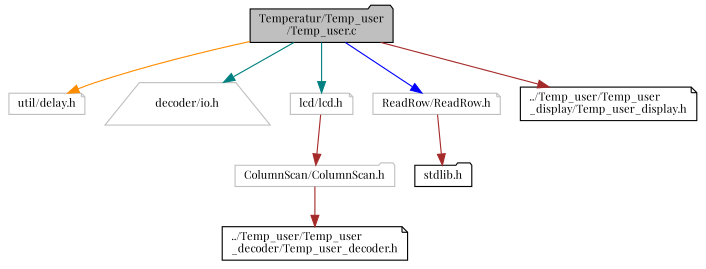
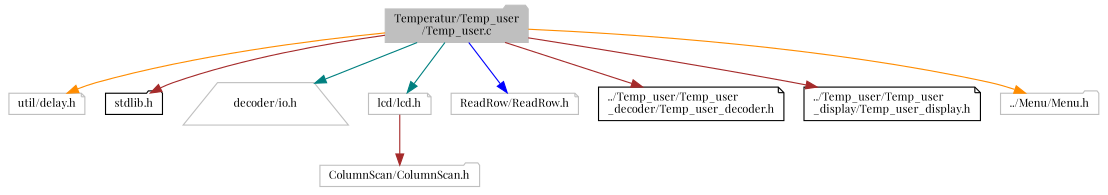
(322, 26) -> (457, 26)
none -> (1050, 104)
(439, 134) -> (271, 56)
(315, 201) -> (568, 63)
